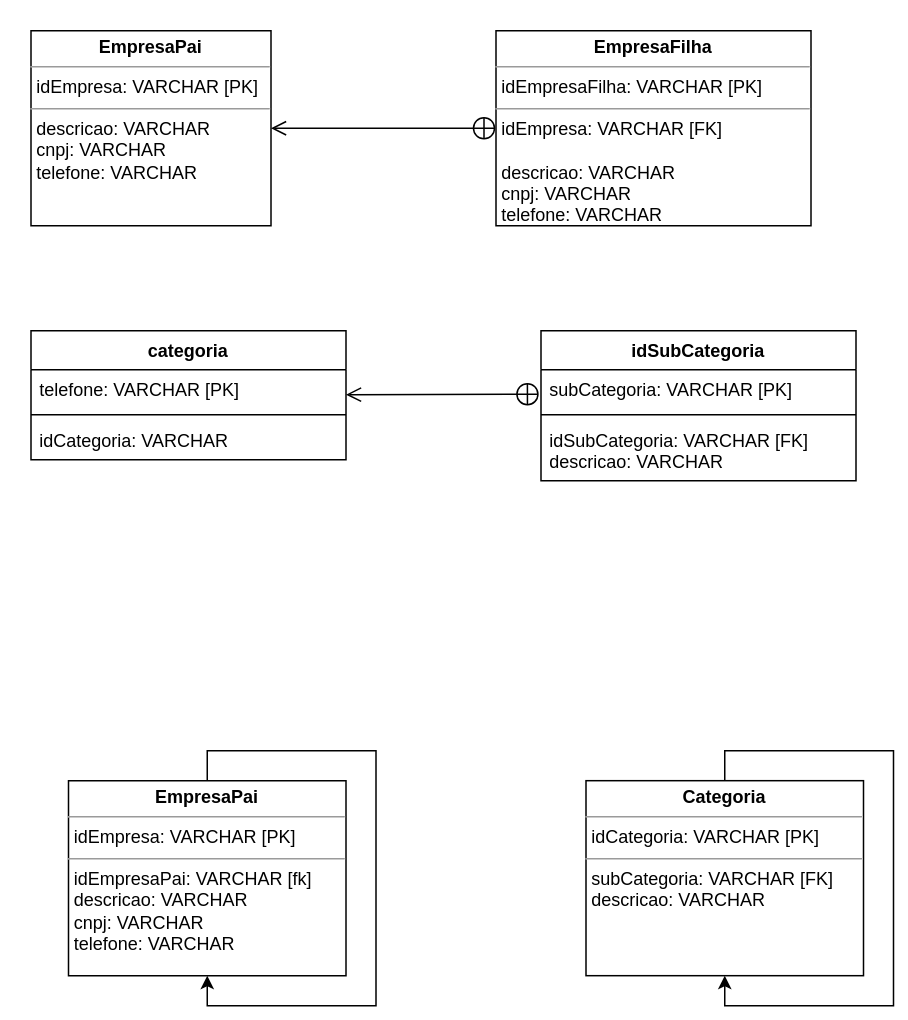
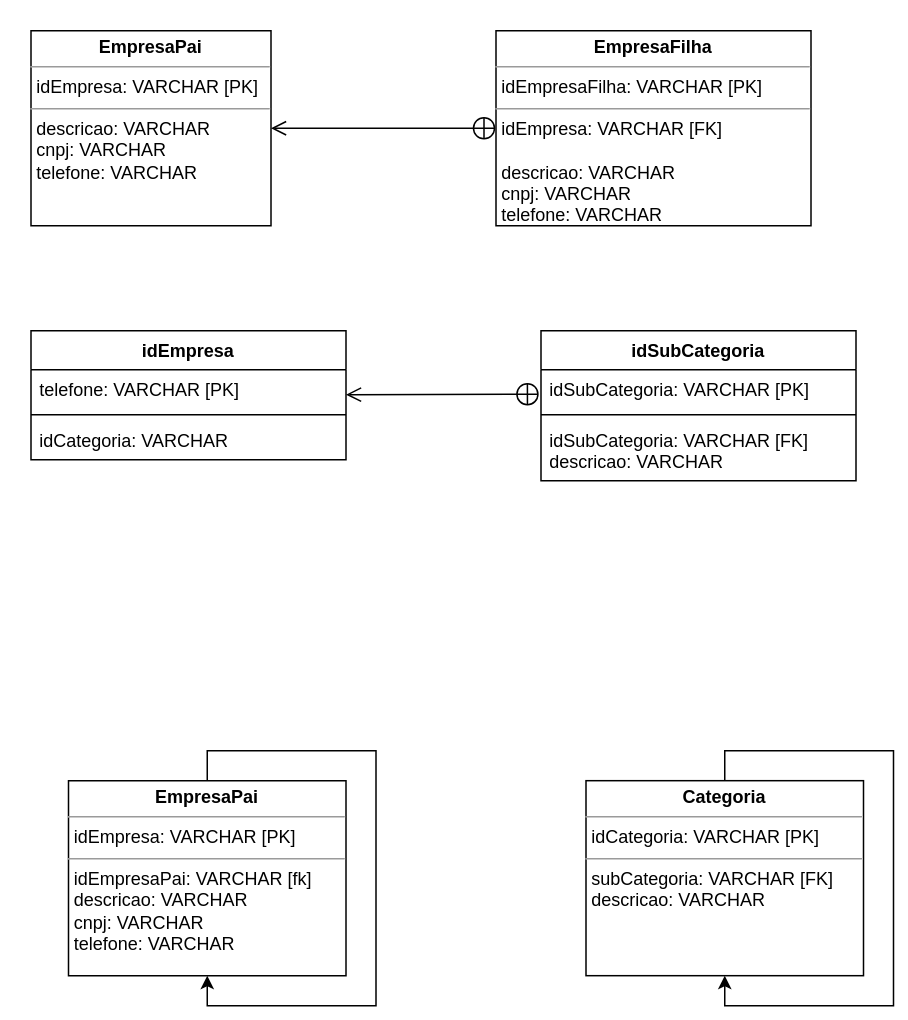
(188, 352) -> (188, 352)
(671, 391) -> (679, 391)
